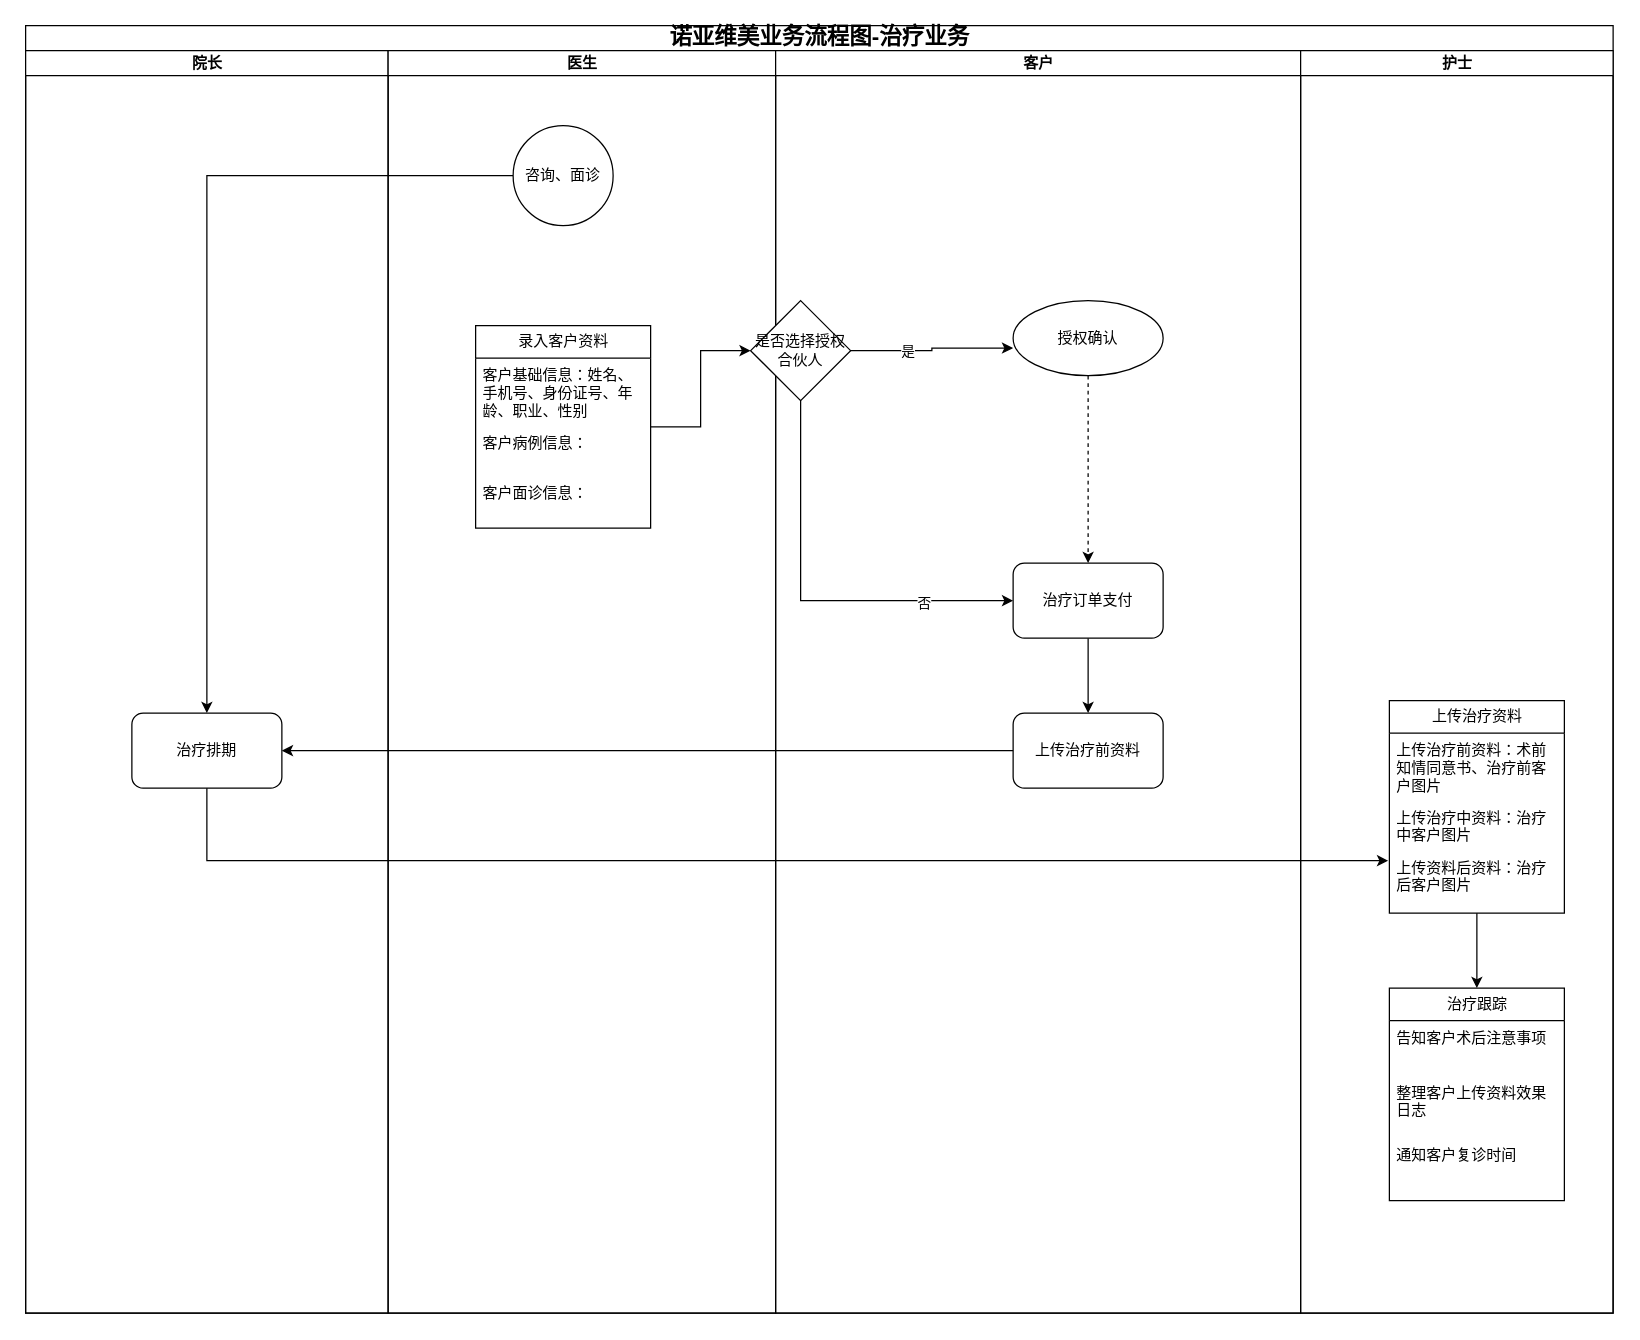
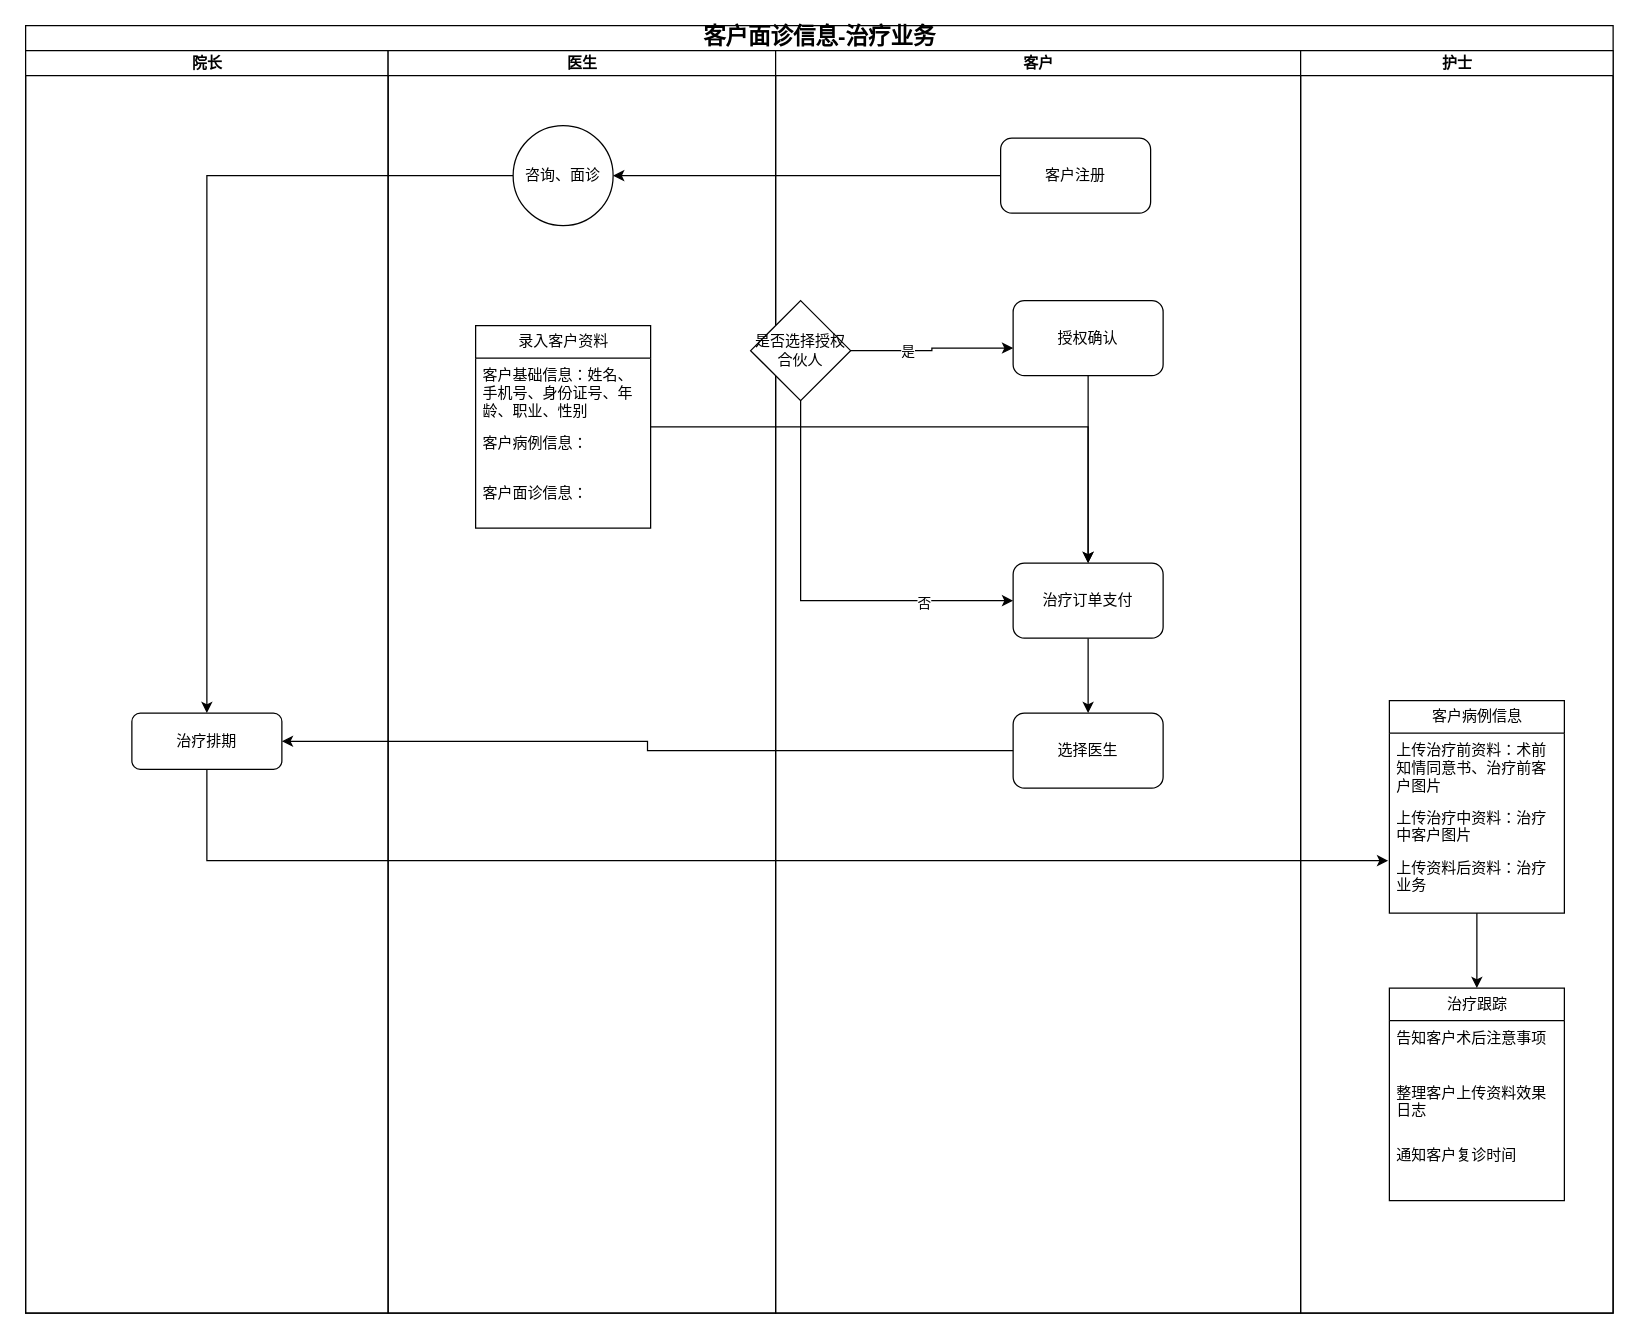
(820, 38) -> (820, 38)
none -> (811, 176)
none -> (1076, 176)
(1088, 338) -> (1088, 338)
(701, 370) -> (892, 427)
(1088, 401) -> (1088, 401)
(1478, 717) -> (1478, 717)
(207, 751) -> (207, 741)
(1088, 751) -> (1088, 751)
(1478, 877) -> (1478, 877)
